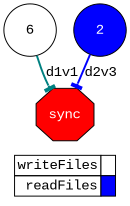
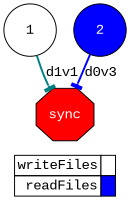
(30, 30) -> (30, 30)
(101, 72) -> (101, 72)
